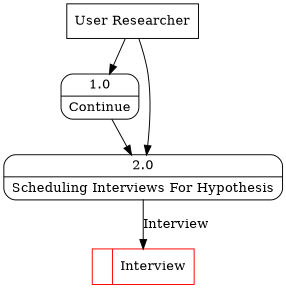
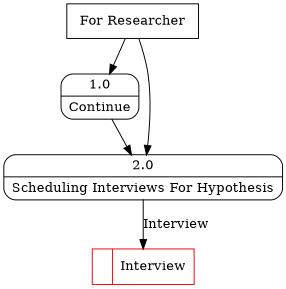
(133, 21) -> (133, 21)
